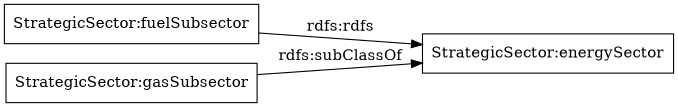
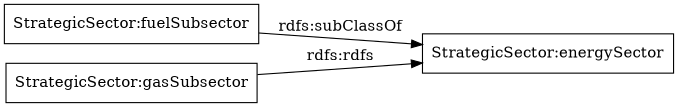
(341, 27) -> (341, 27)
(341, 56) -> (341, 56)
